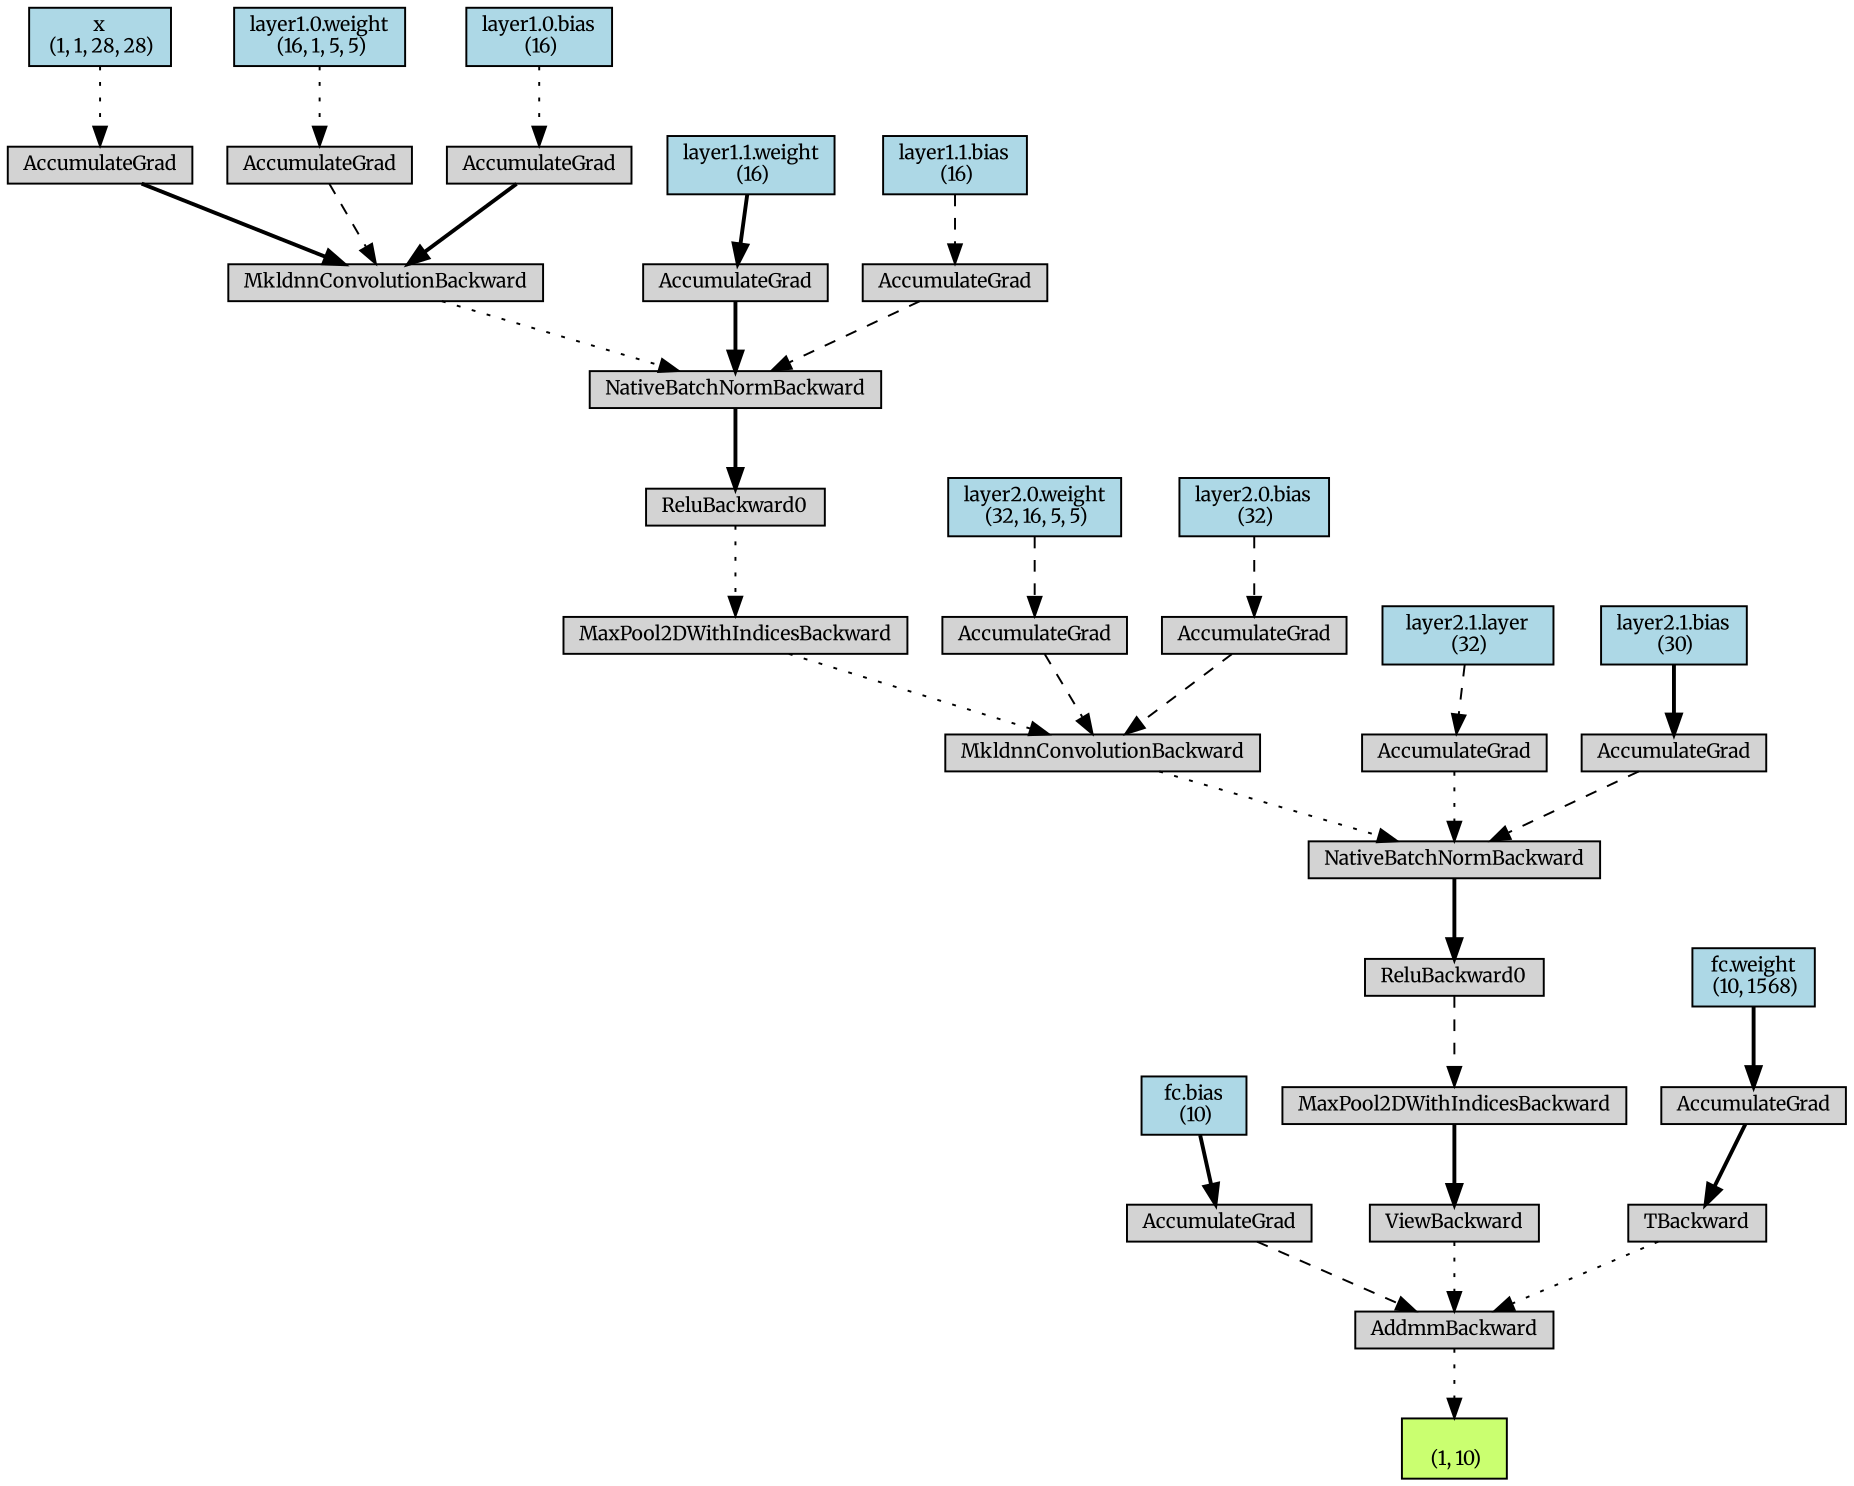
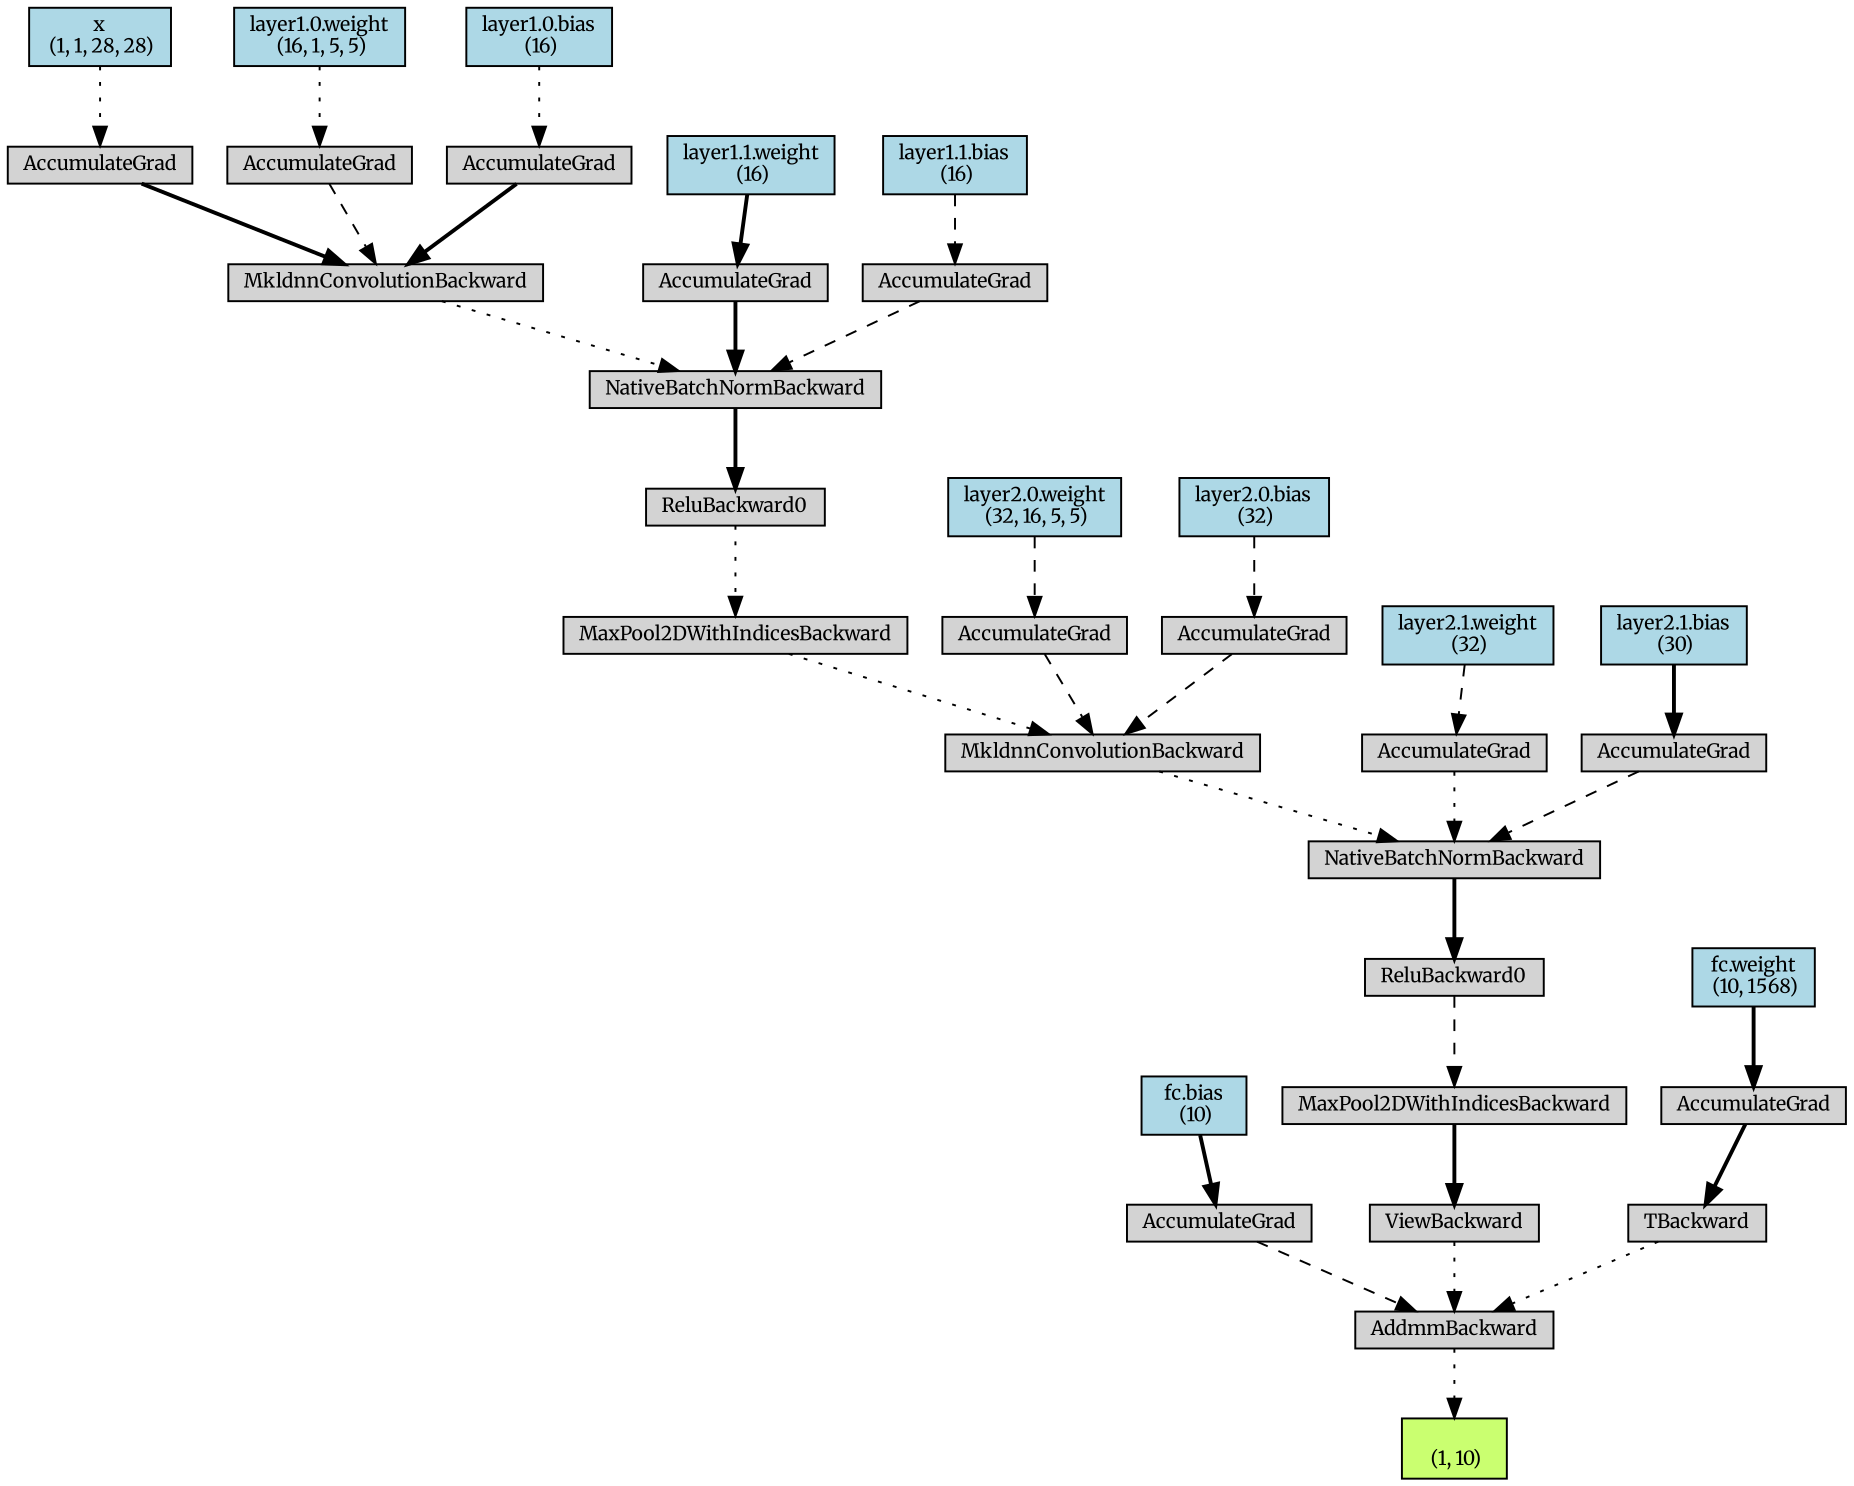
(1468, 635) -> (1468, 635)
